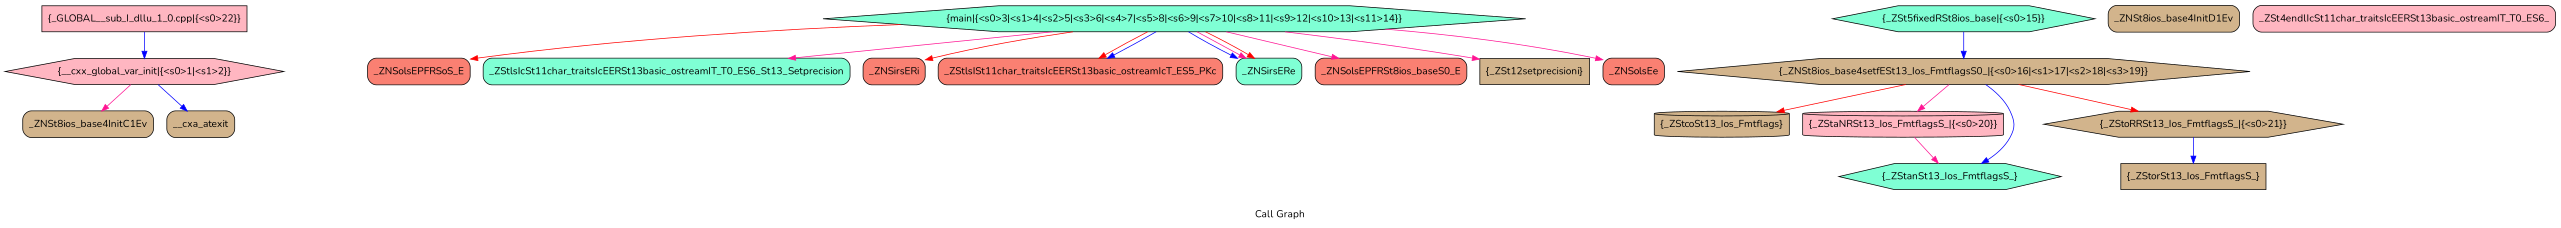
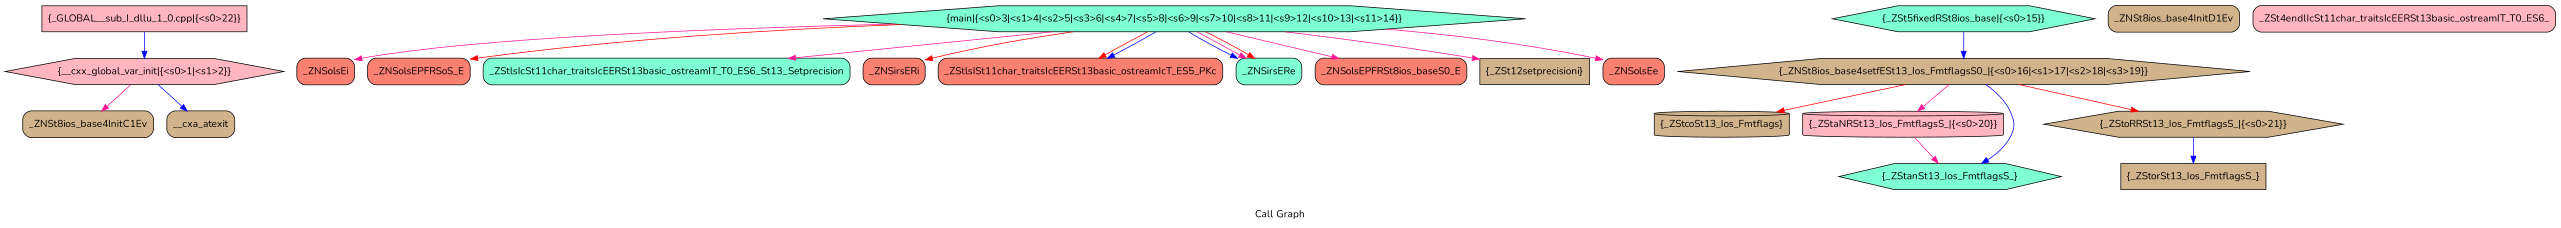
none -> (326, 72)
